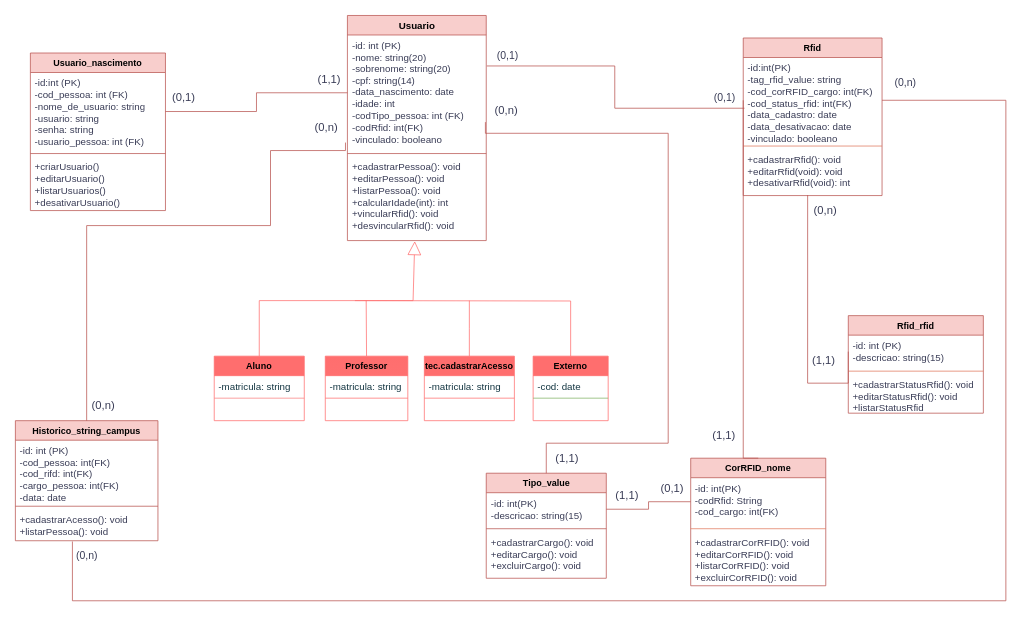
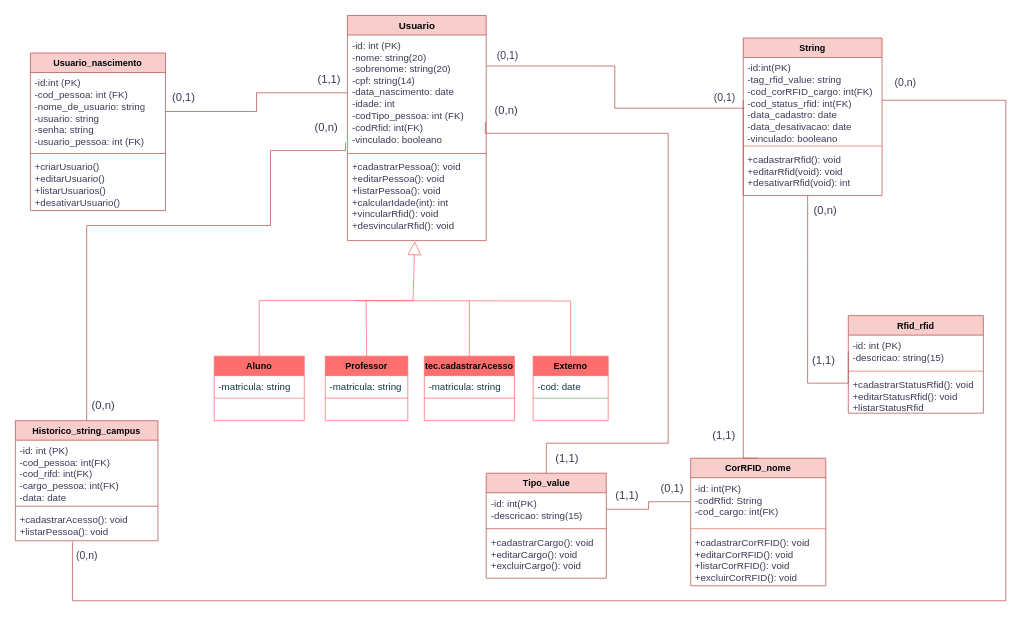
(812, 49) -> (812, 49)
